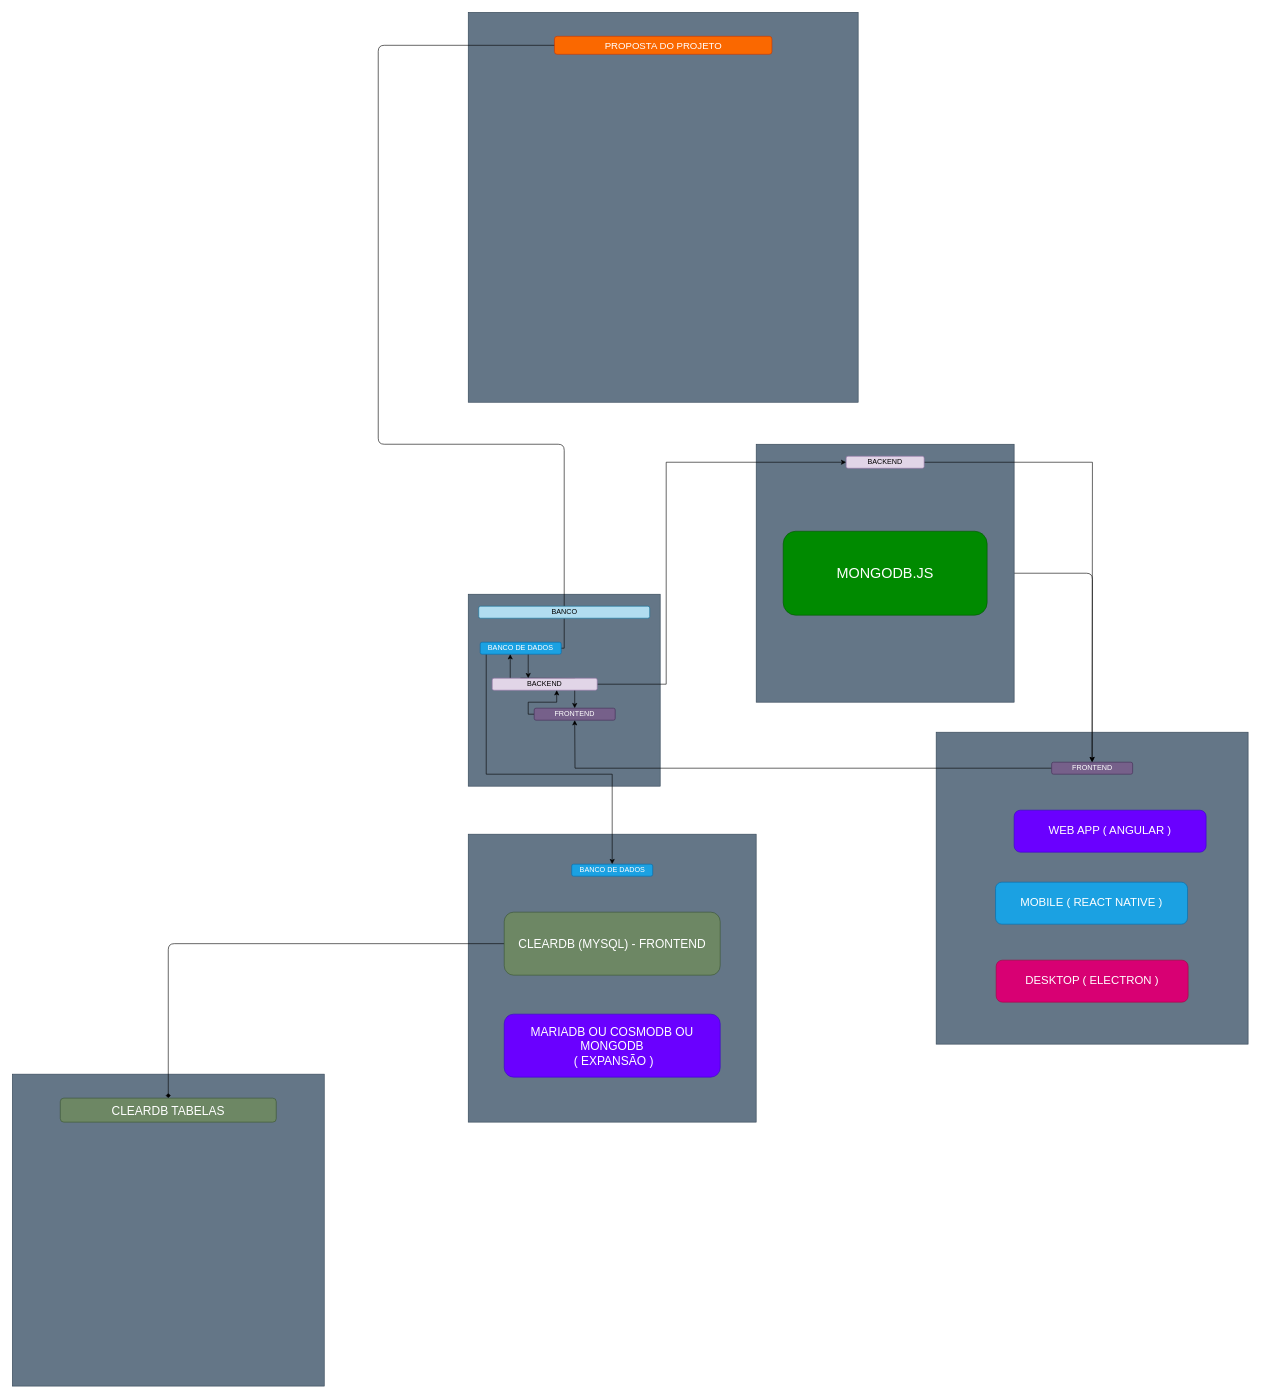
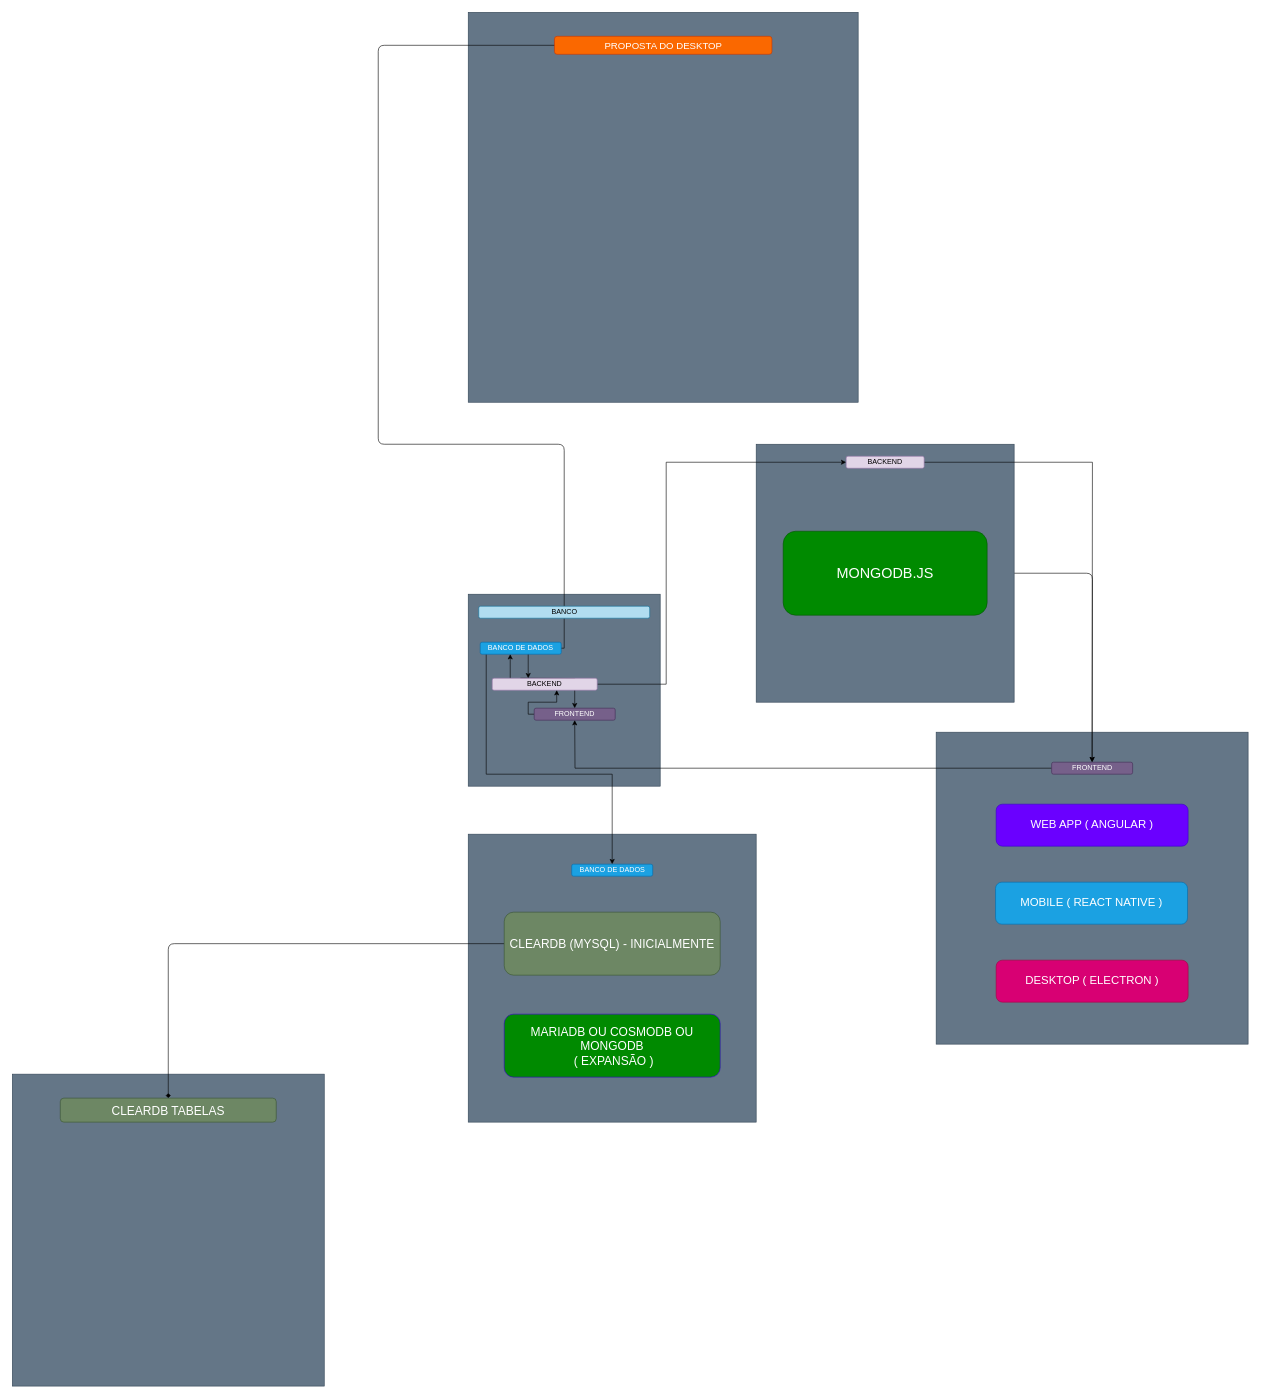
(664, 45) -> (664, 45)
(1110, 831) -> (1092, 825)
(612, 944) -> (612, 944)
(612, 1046) -> (612, 1046)
